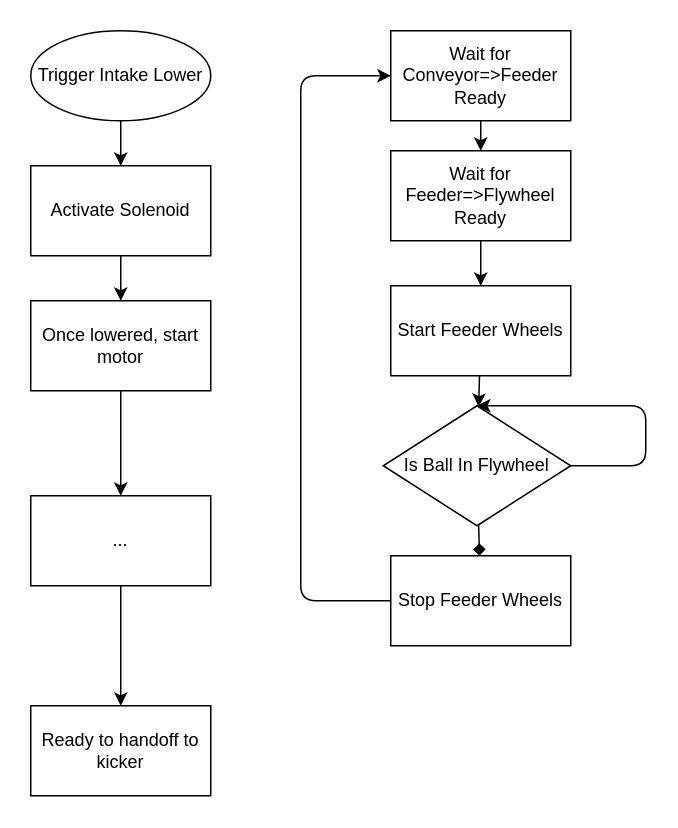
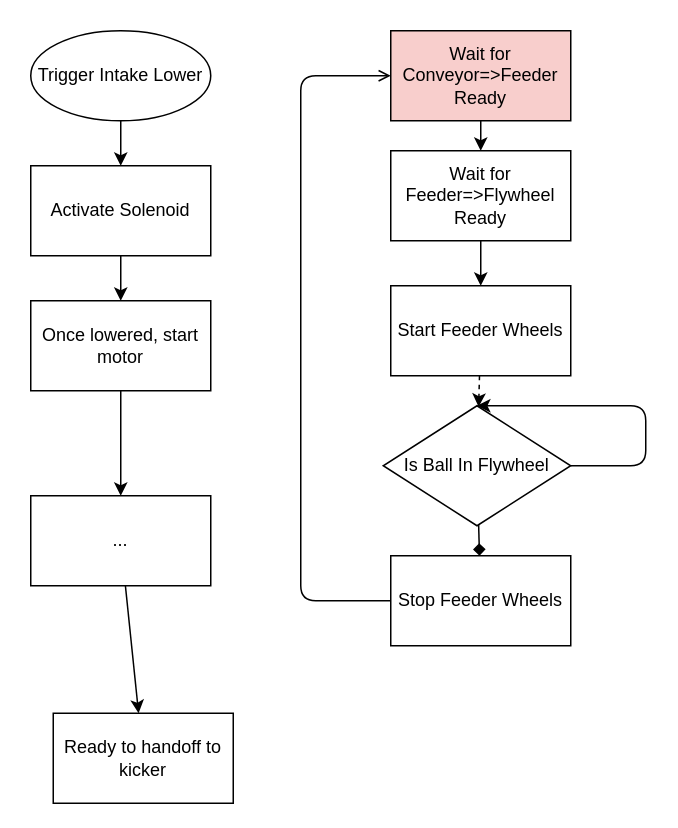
(379, 76) -> (381, 76)
(481, 76) -> (481, 76)
(479, 386) -> (479, 386)
(121, 751) -> (143, 758)
